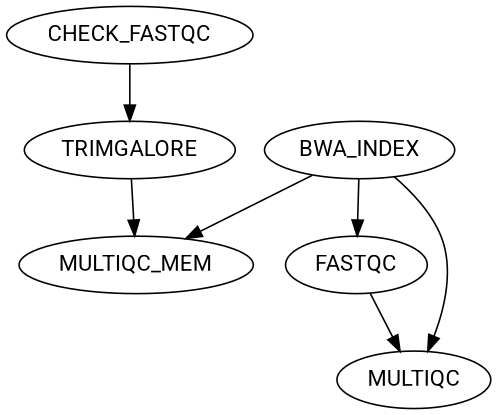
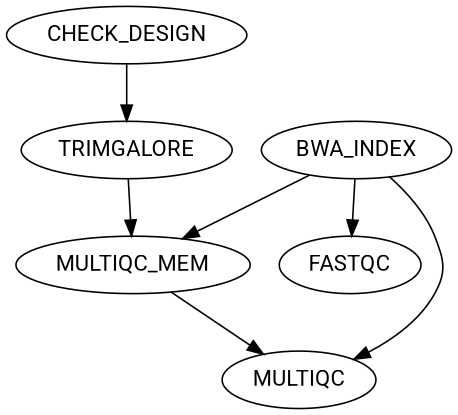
(130, 35) -> (127, 35)
(382, 315) -> (211, 319)
